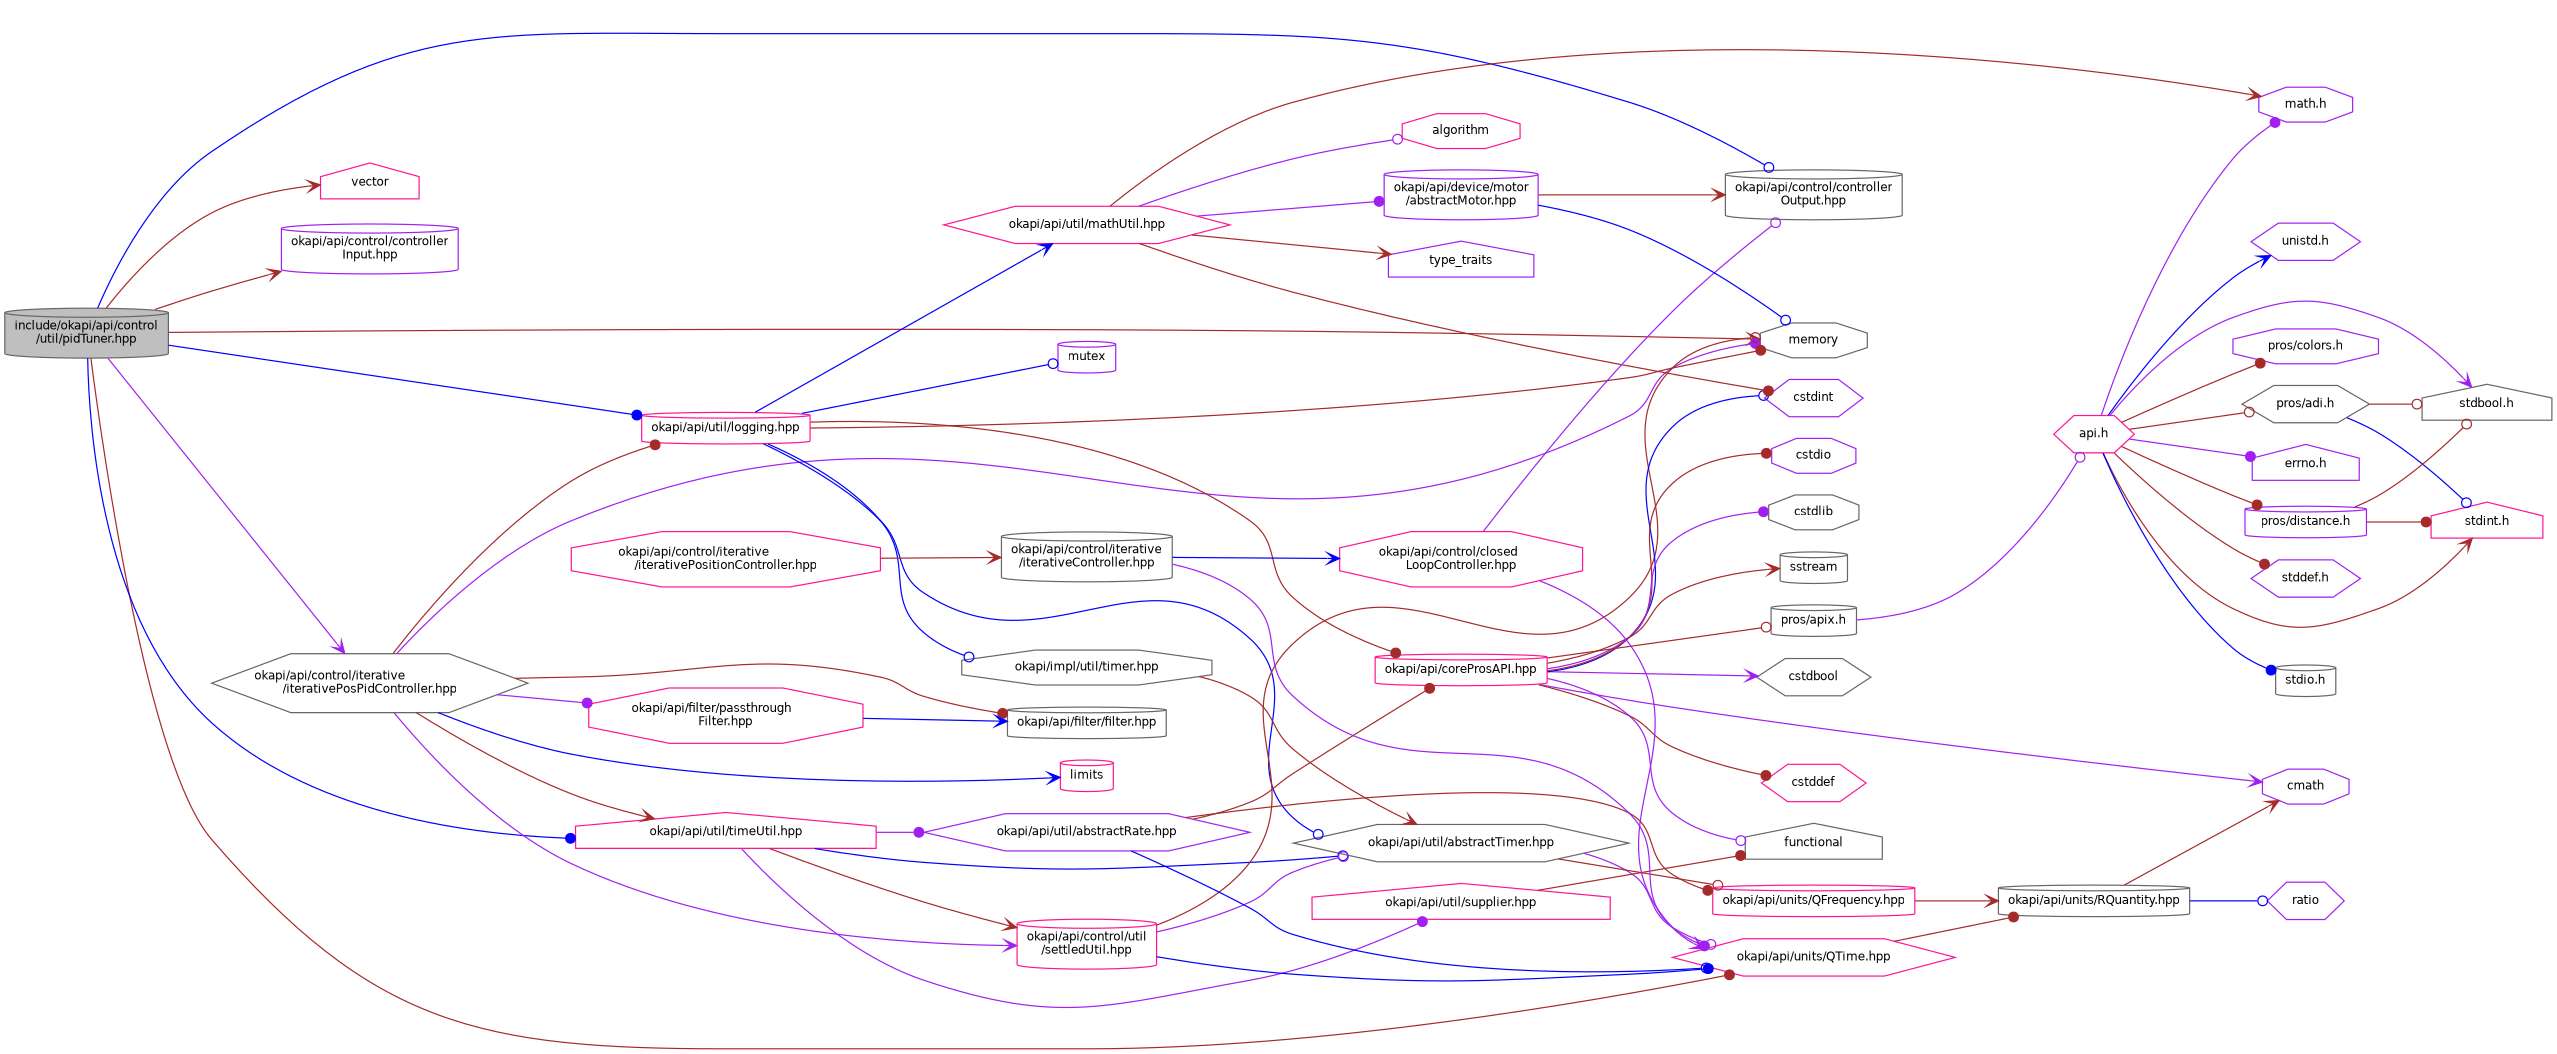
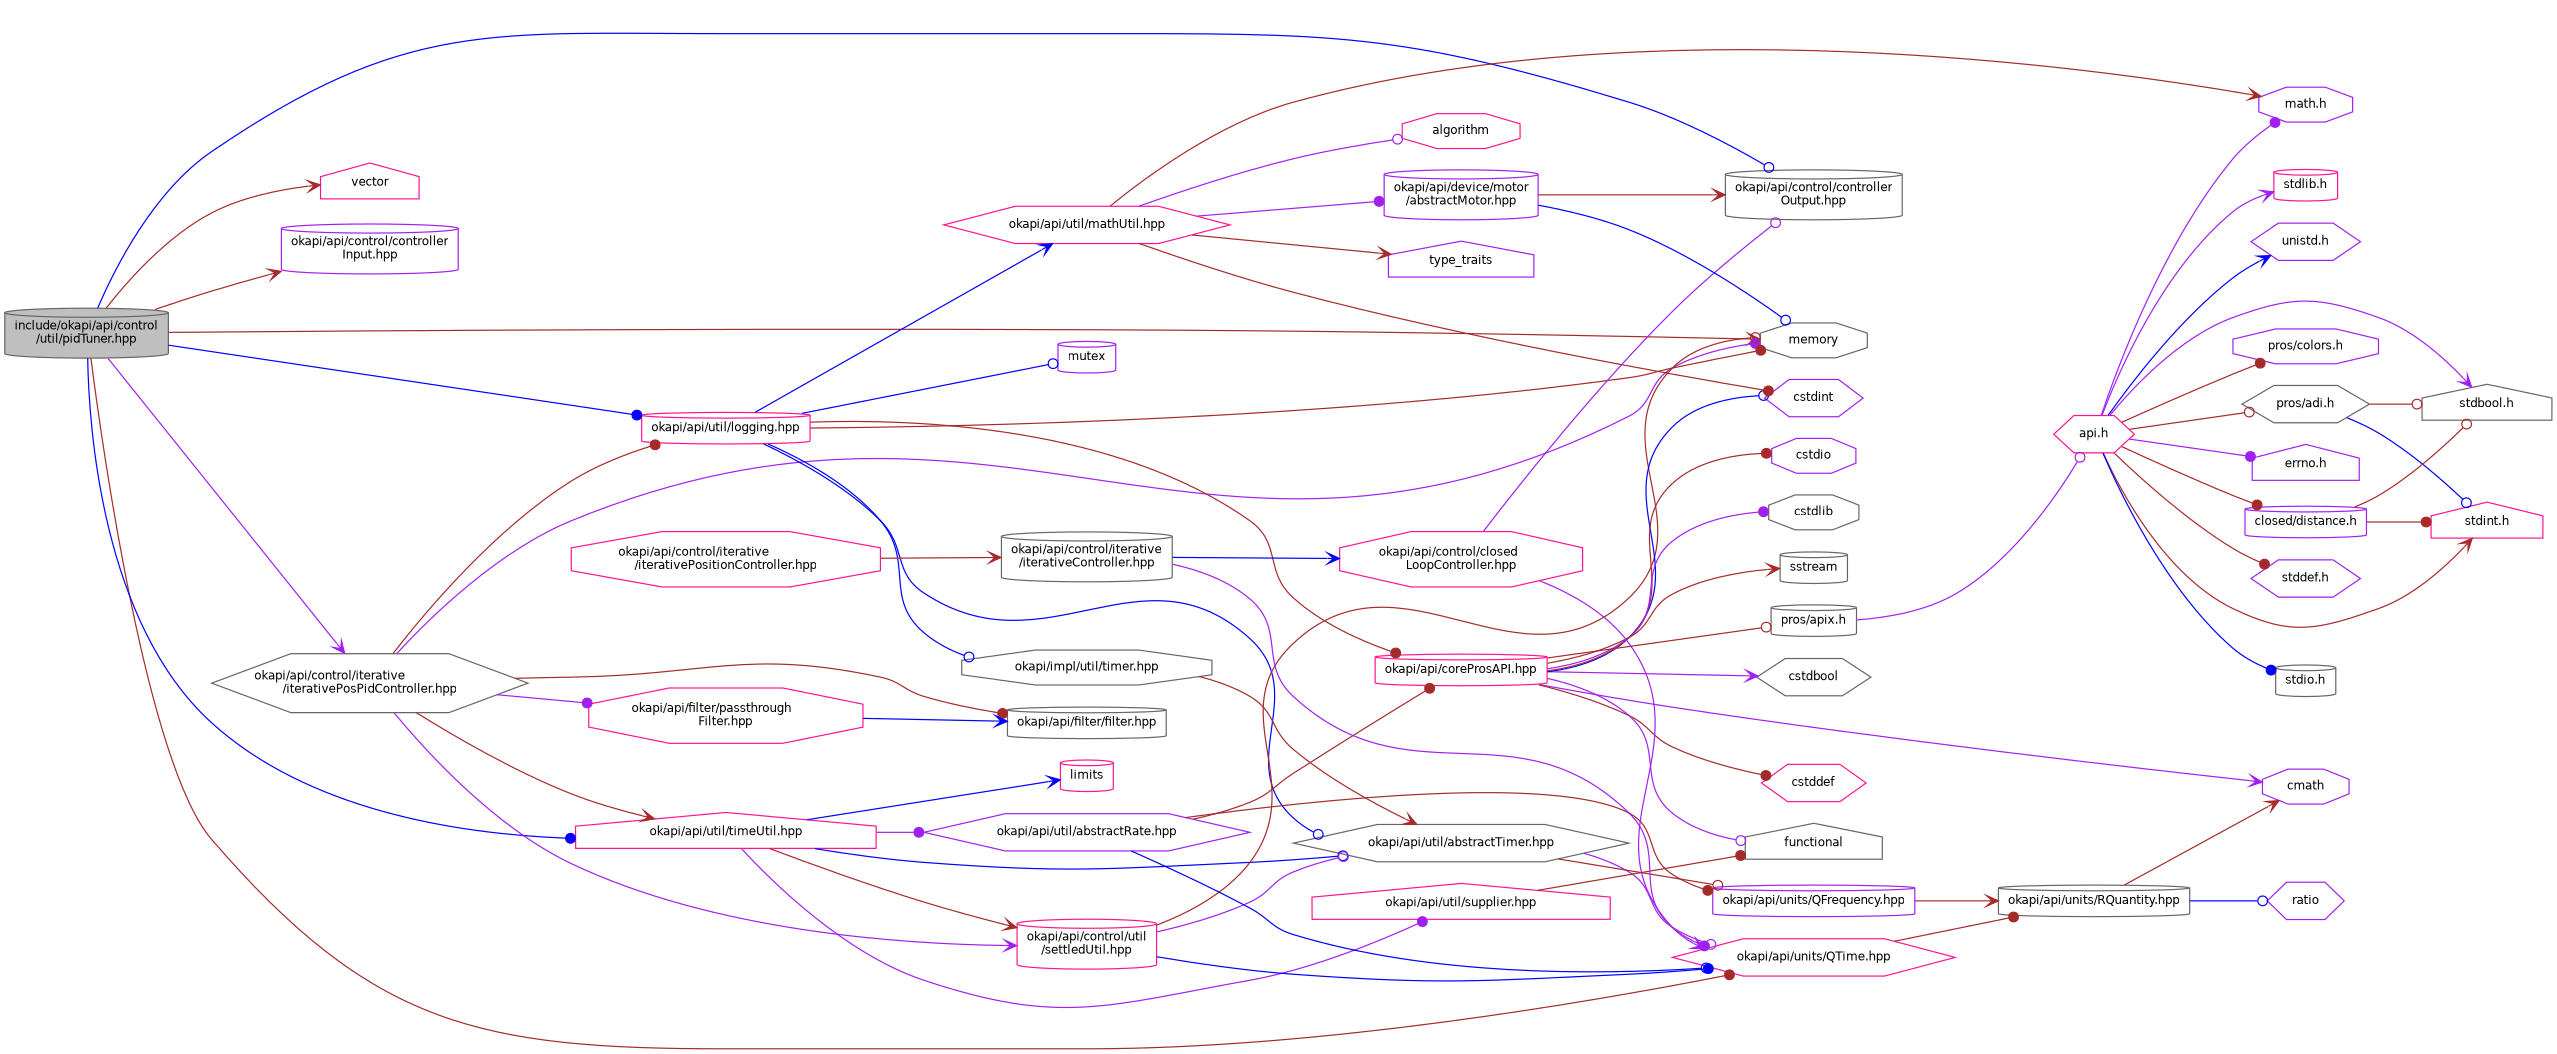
none -> (2306, 185)
(2306, 522) -> (2306, 522)
(739, 775) -> (928, 801)
(1814, 901) -> (1814, 901)
